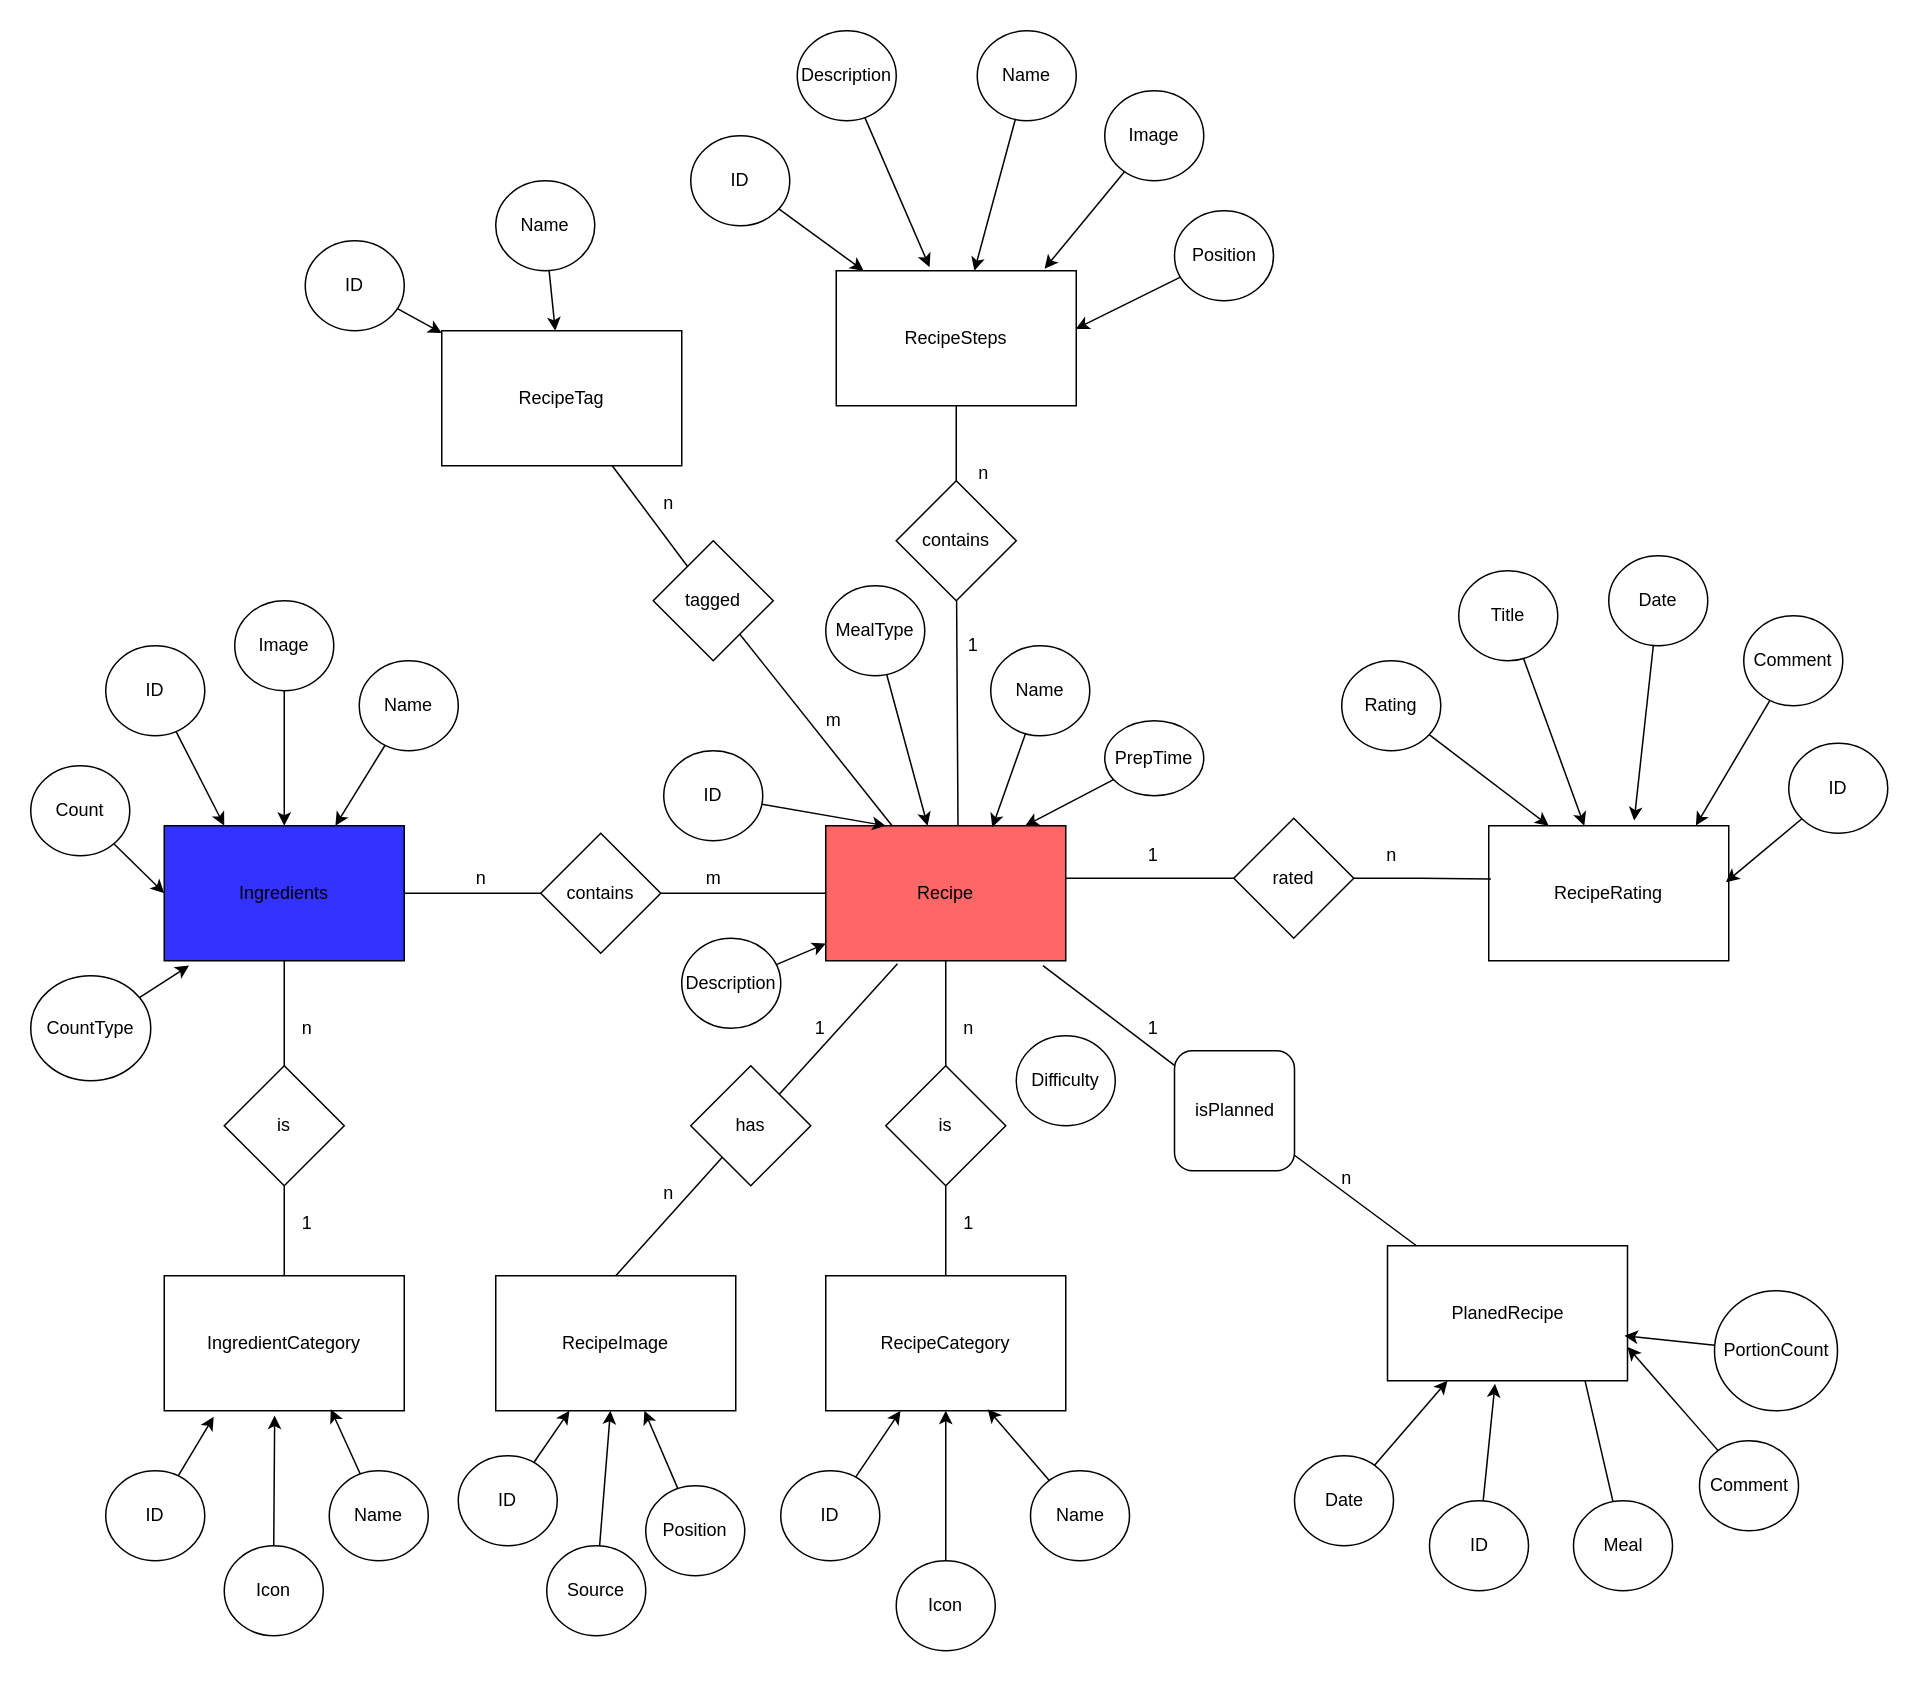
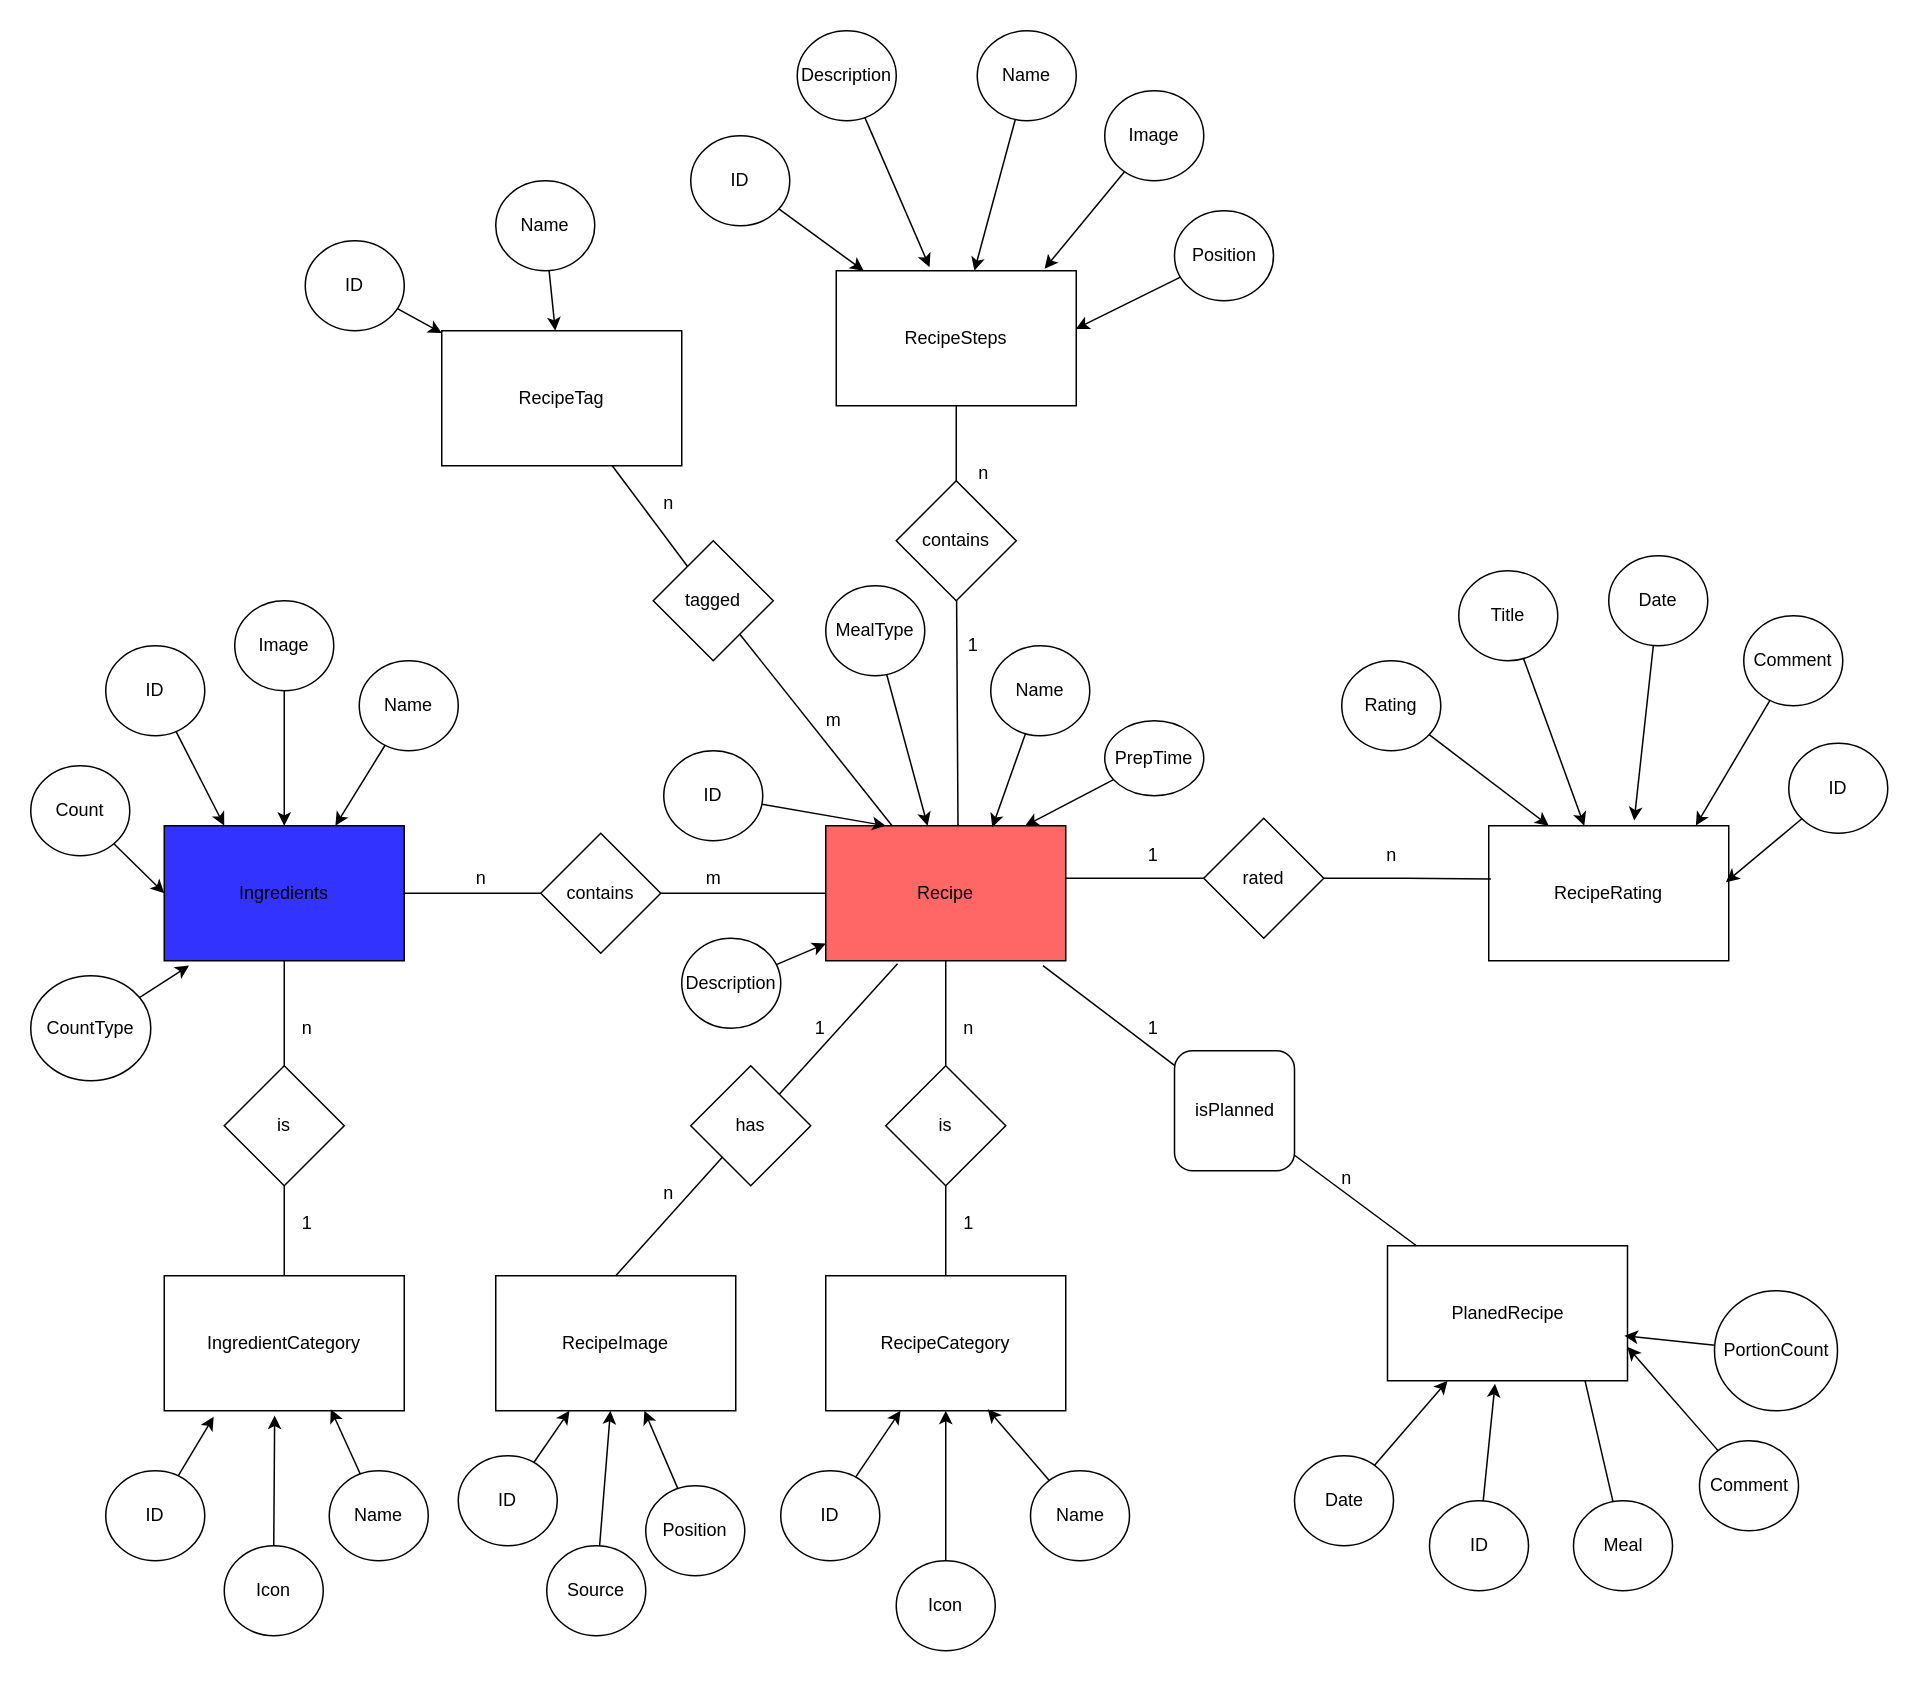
(1294, 878) -> (1264, 878)
(1066, 1081) -> none
